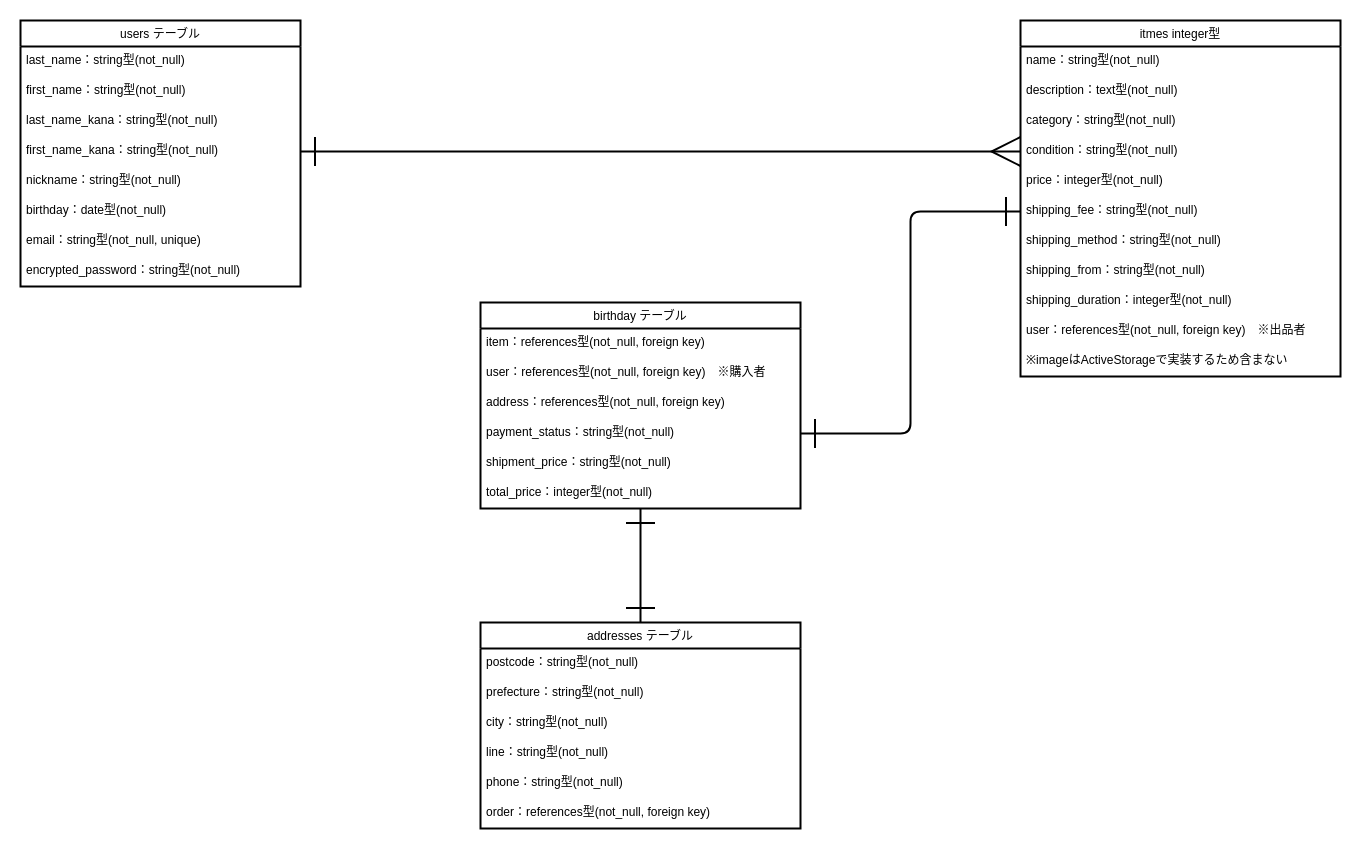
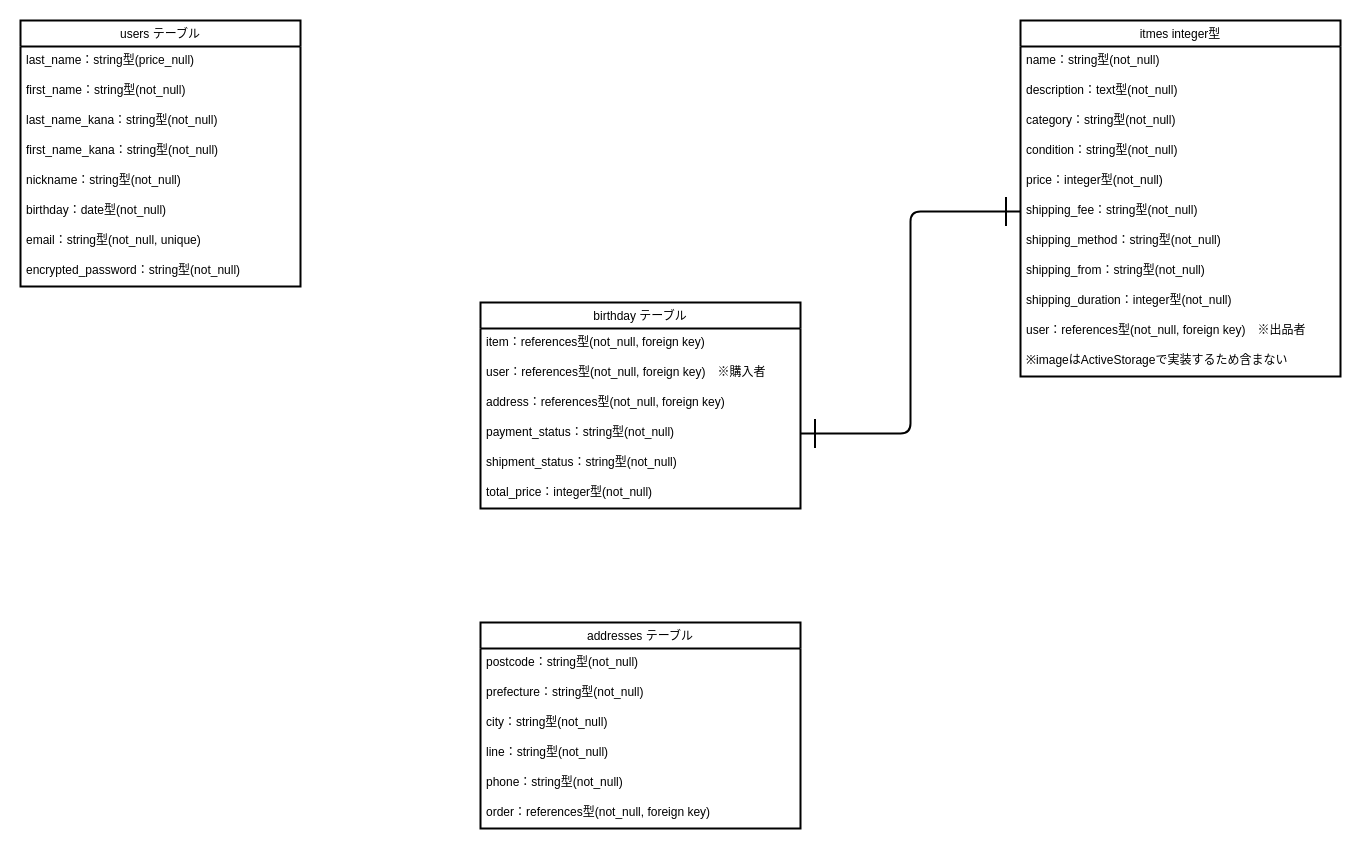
(116, 60) -> (121, 60)
(661, 152) -> none
(591, 462) -> (596, 462)
(641, 566) -> none
